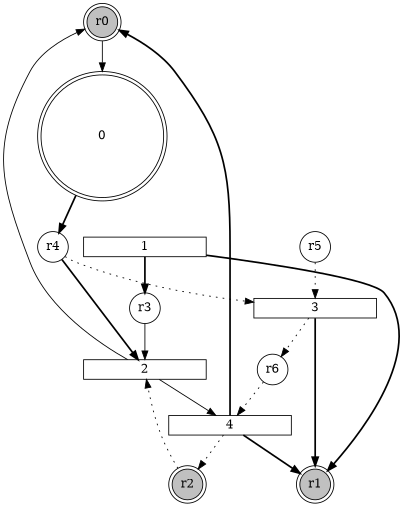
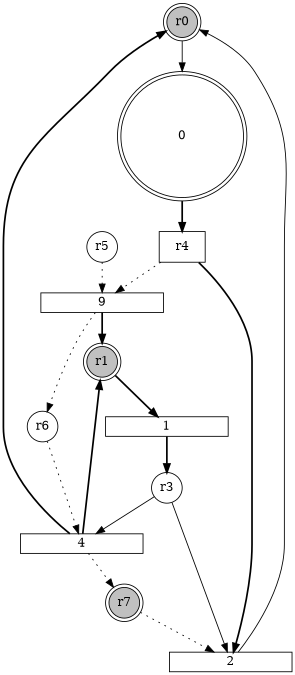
(53, 247) -> (182, 247)
(387, 297) -> (133, 393)
(315, 308) -> (102, 303)
(184, 395) -> (129, 513)
(187, 484) -> (124, 603)
